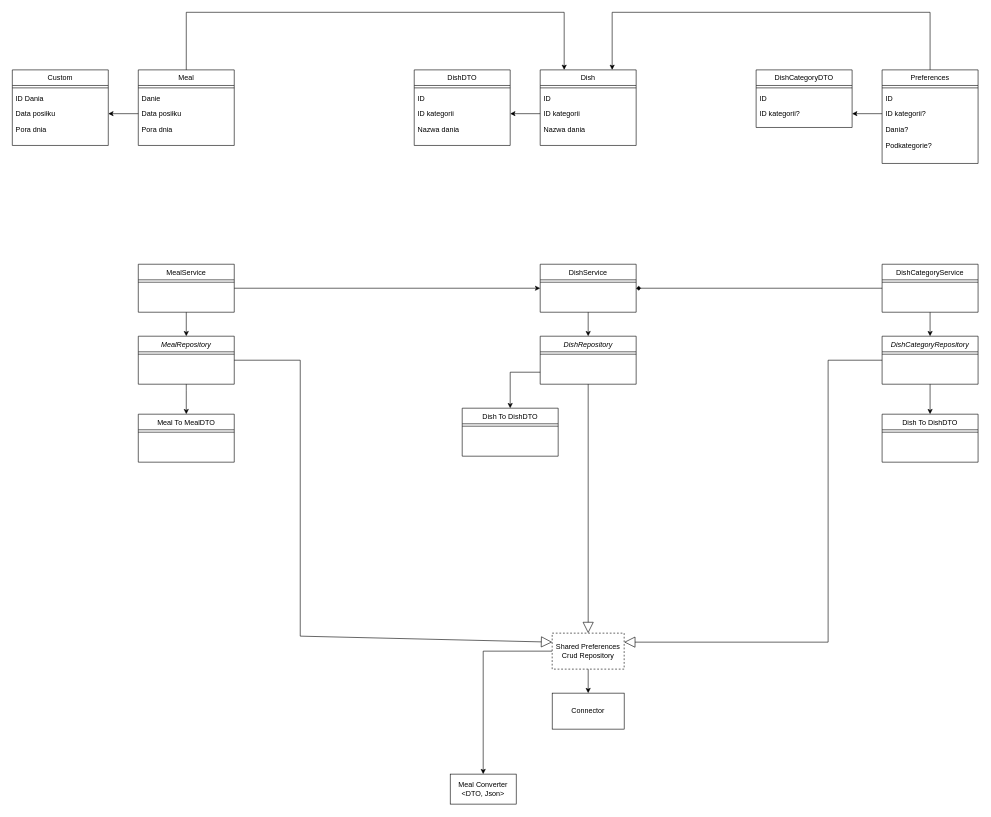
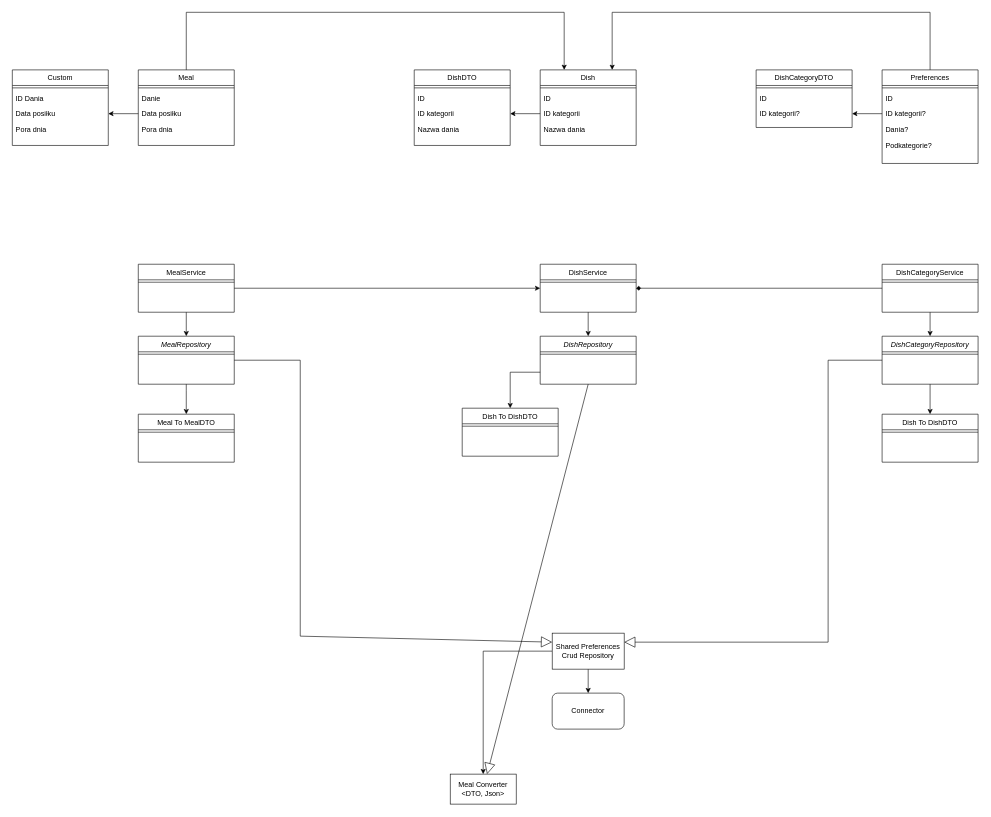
(588, 504) -> (539, 575)
(588, 651) -> (588, 651)
(588, 711) -> (588, 711)
